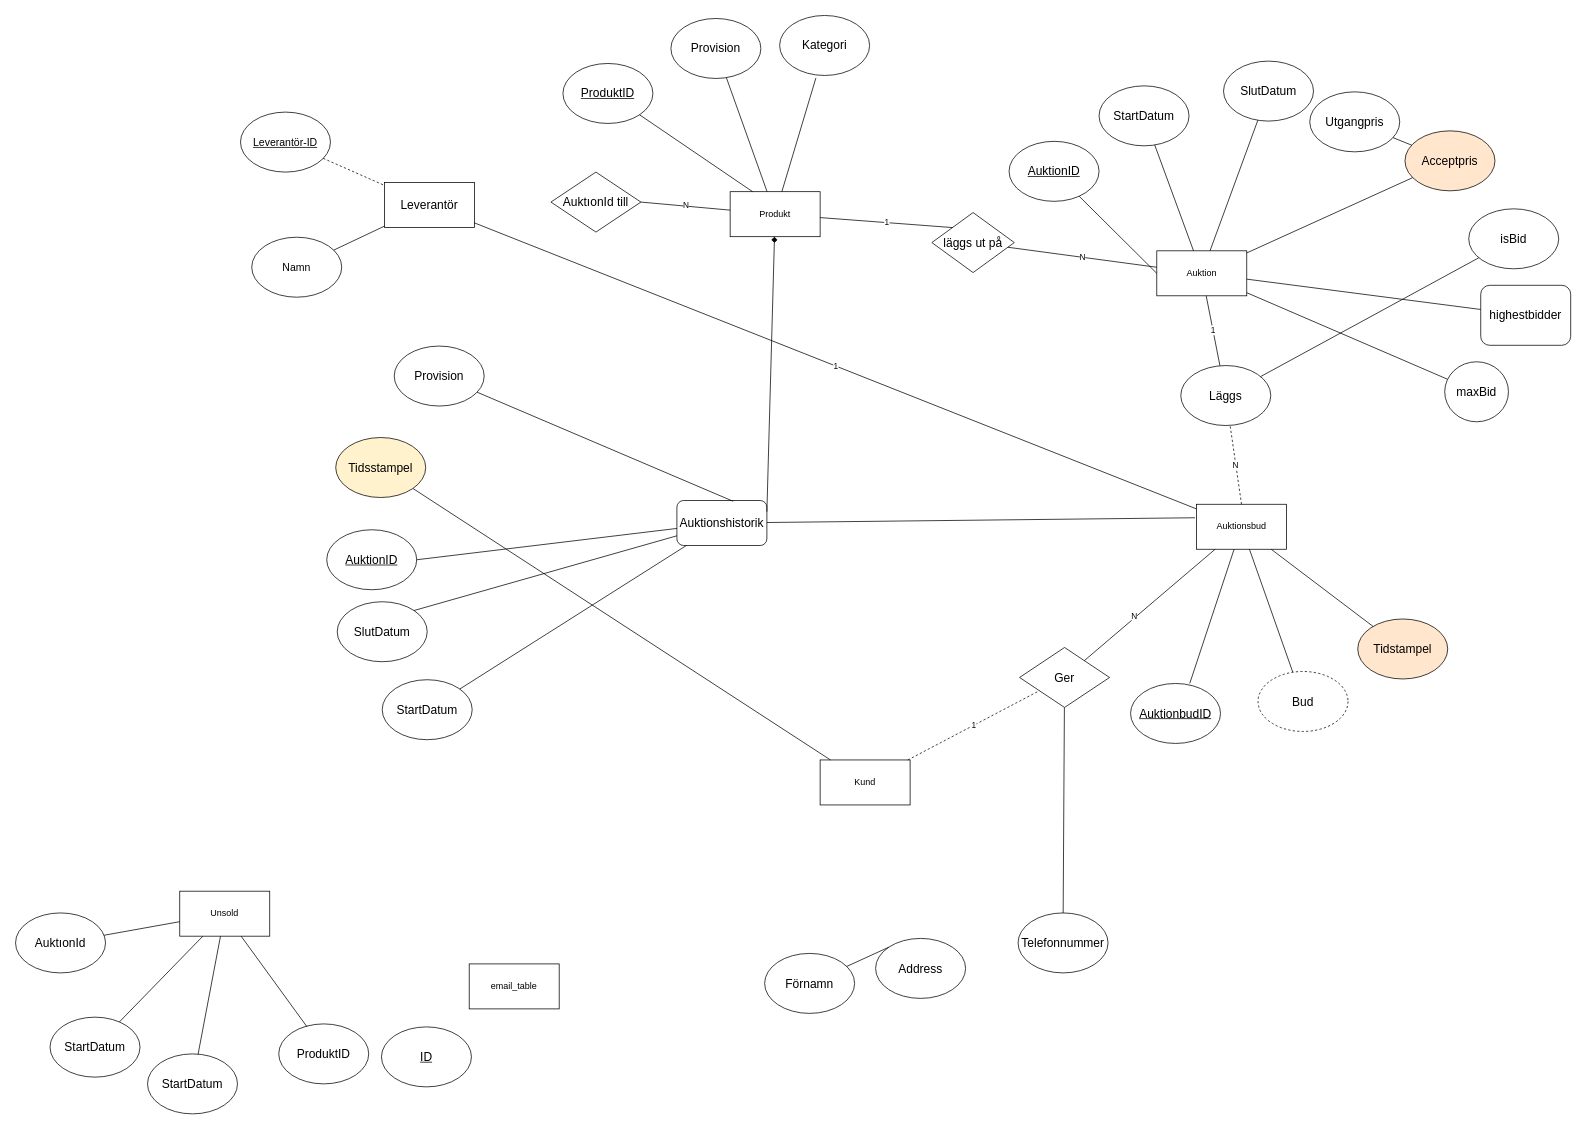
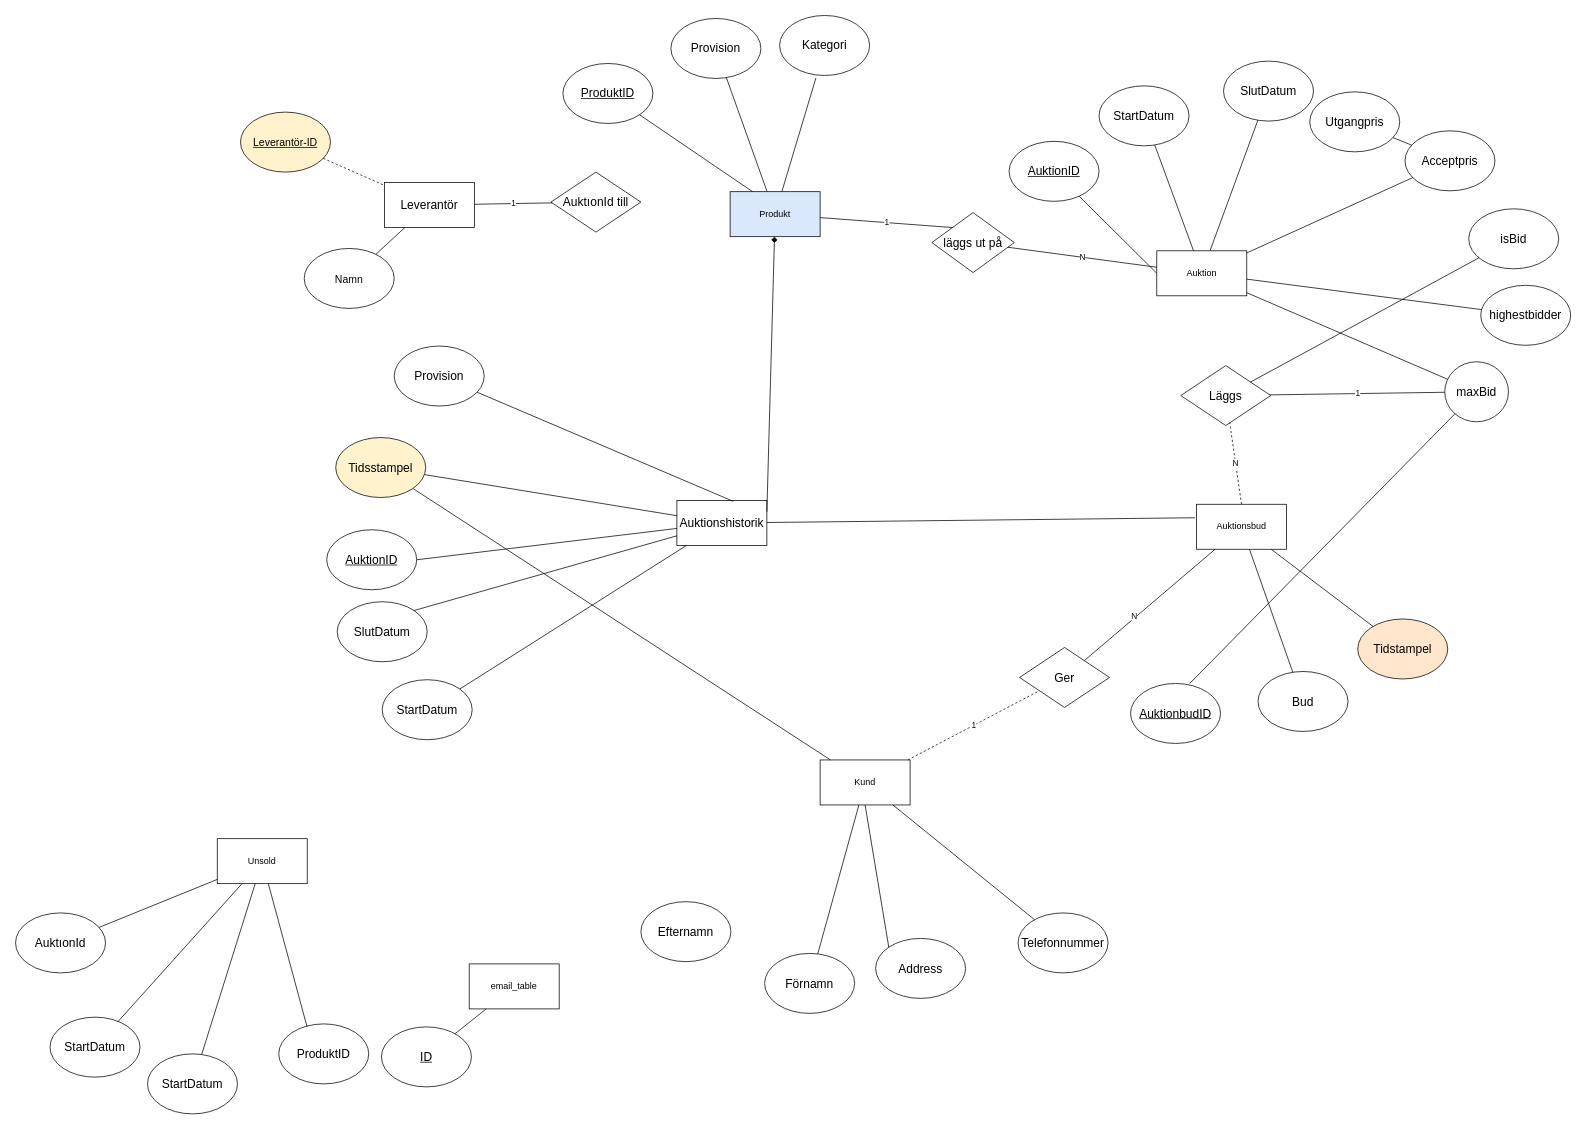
(285, 142) -> (285, 142)
(1450, 161) -> (1450, 161)
(685, 206) -> none
(775, 214) -> (775, 214)
(297, 267) -> (349, 279)
(1526, 315) -> (1526, 315)
(1213, 331) -> (1357, 394)
(836, 366) -> (507, 204)
(1226, 396) -> (1226, 396)
none -> (550, 495)
(722, 523) -> (722, 523)
(1212, 616) -> (1322, 549)
(1303, 702) -> (1303, 702)
(1064, 811) -> (964, 863)
none -> (838, 880)
(225, 914) -> (262, 861)
none -> (686, 932)
(868, 957) -> (877, 876)
none -> (470, 1022)
